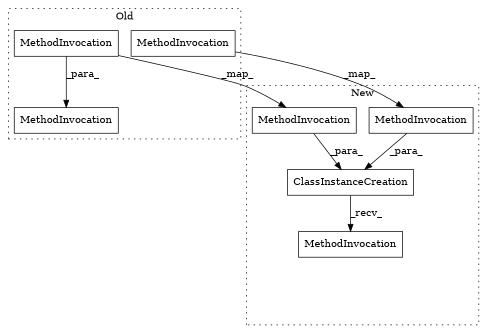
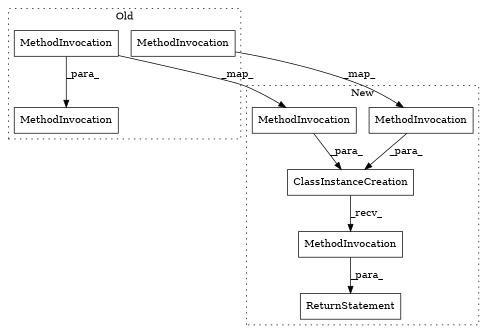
none -> (351, 306)
